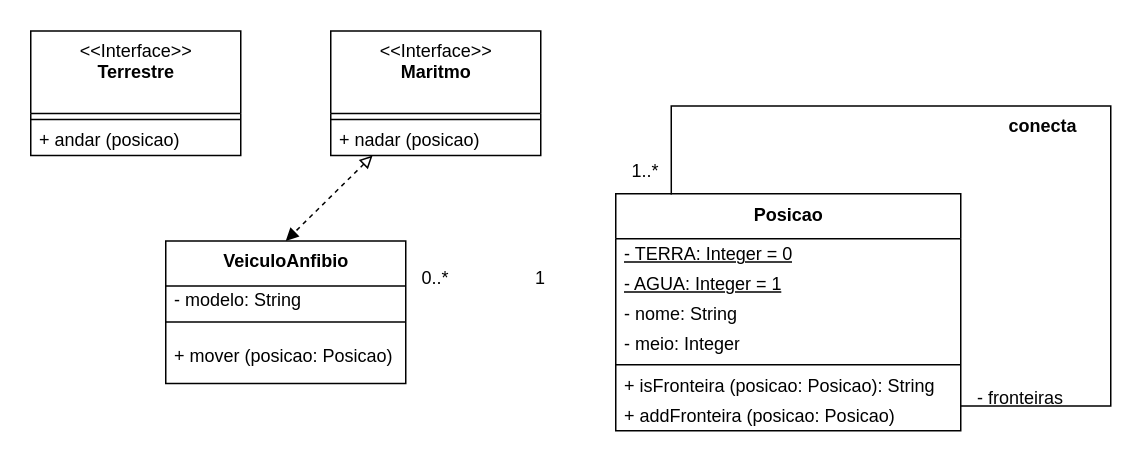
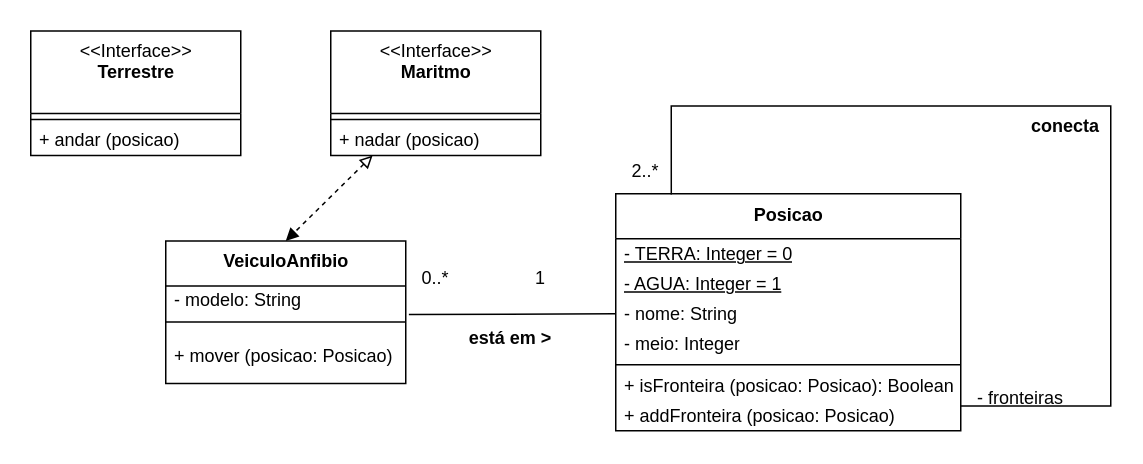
(1043, 126) -> (1066, 126)
(646, 172) -> (646, 172)
none -> (510, 314)
none -> (511, 338)
(801, 386) -> (806, 386)
